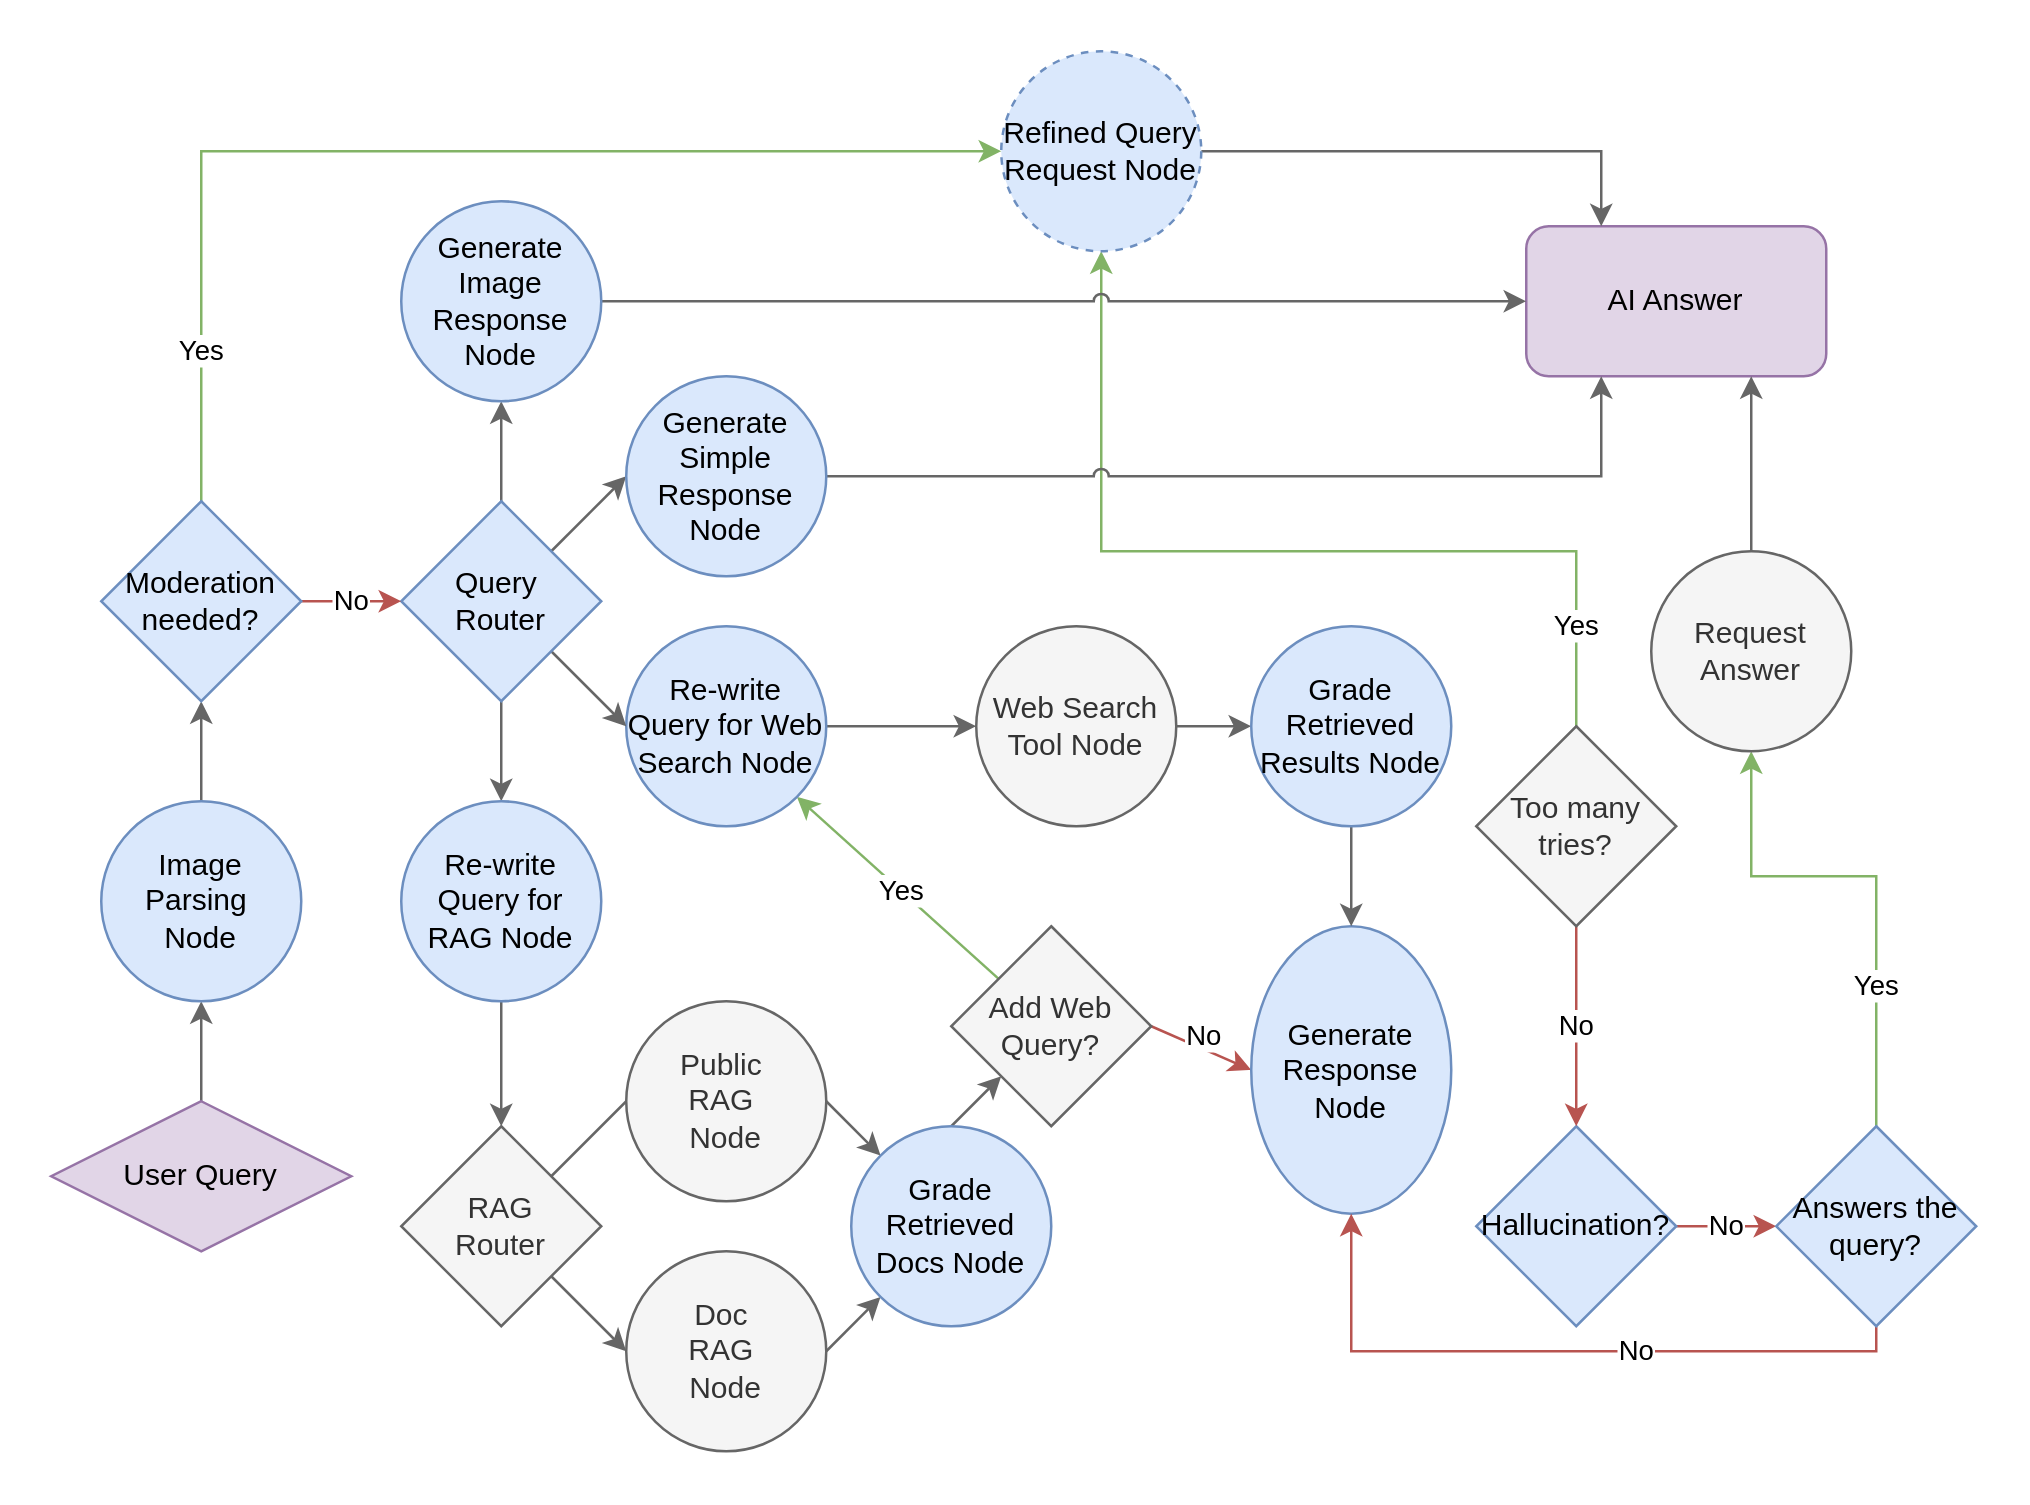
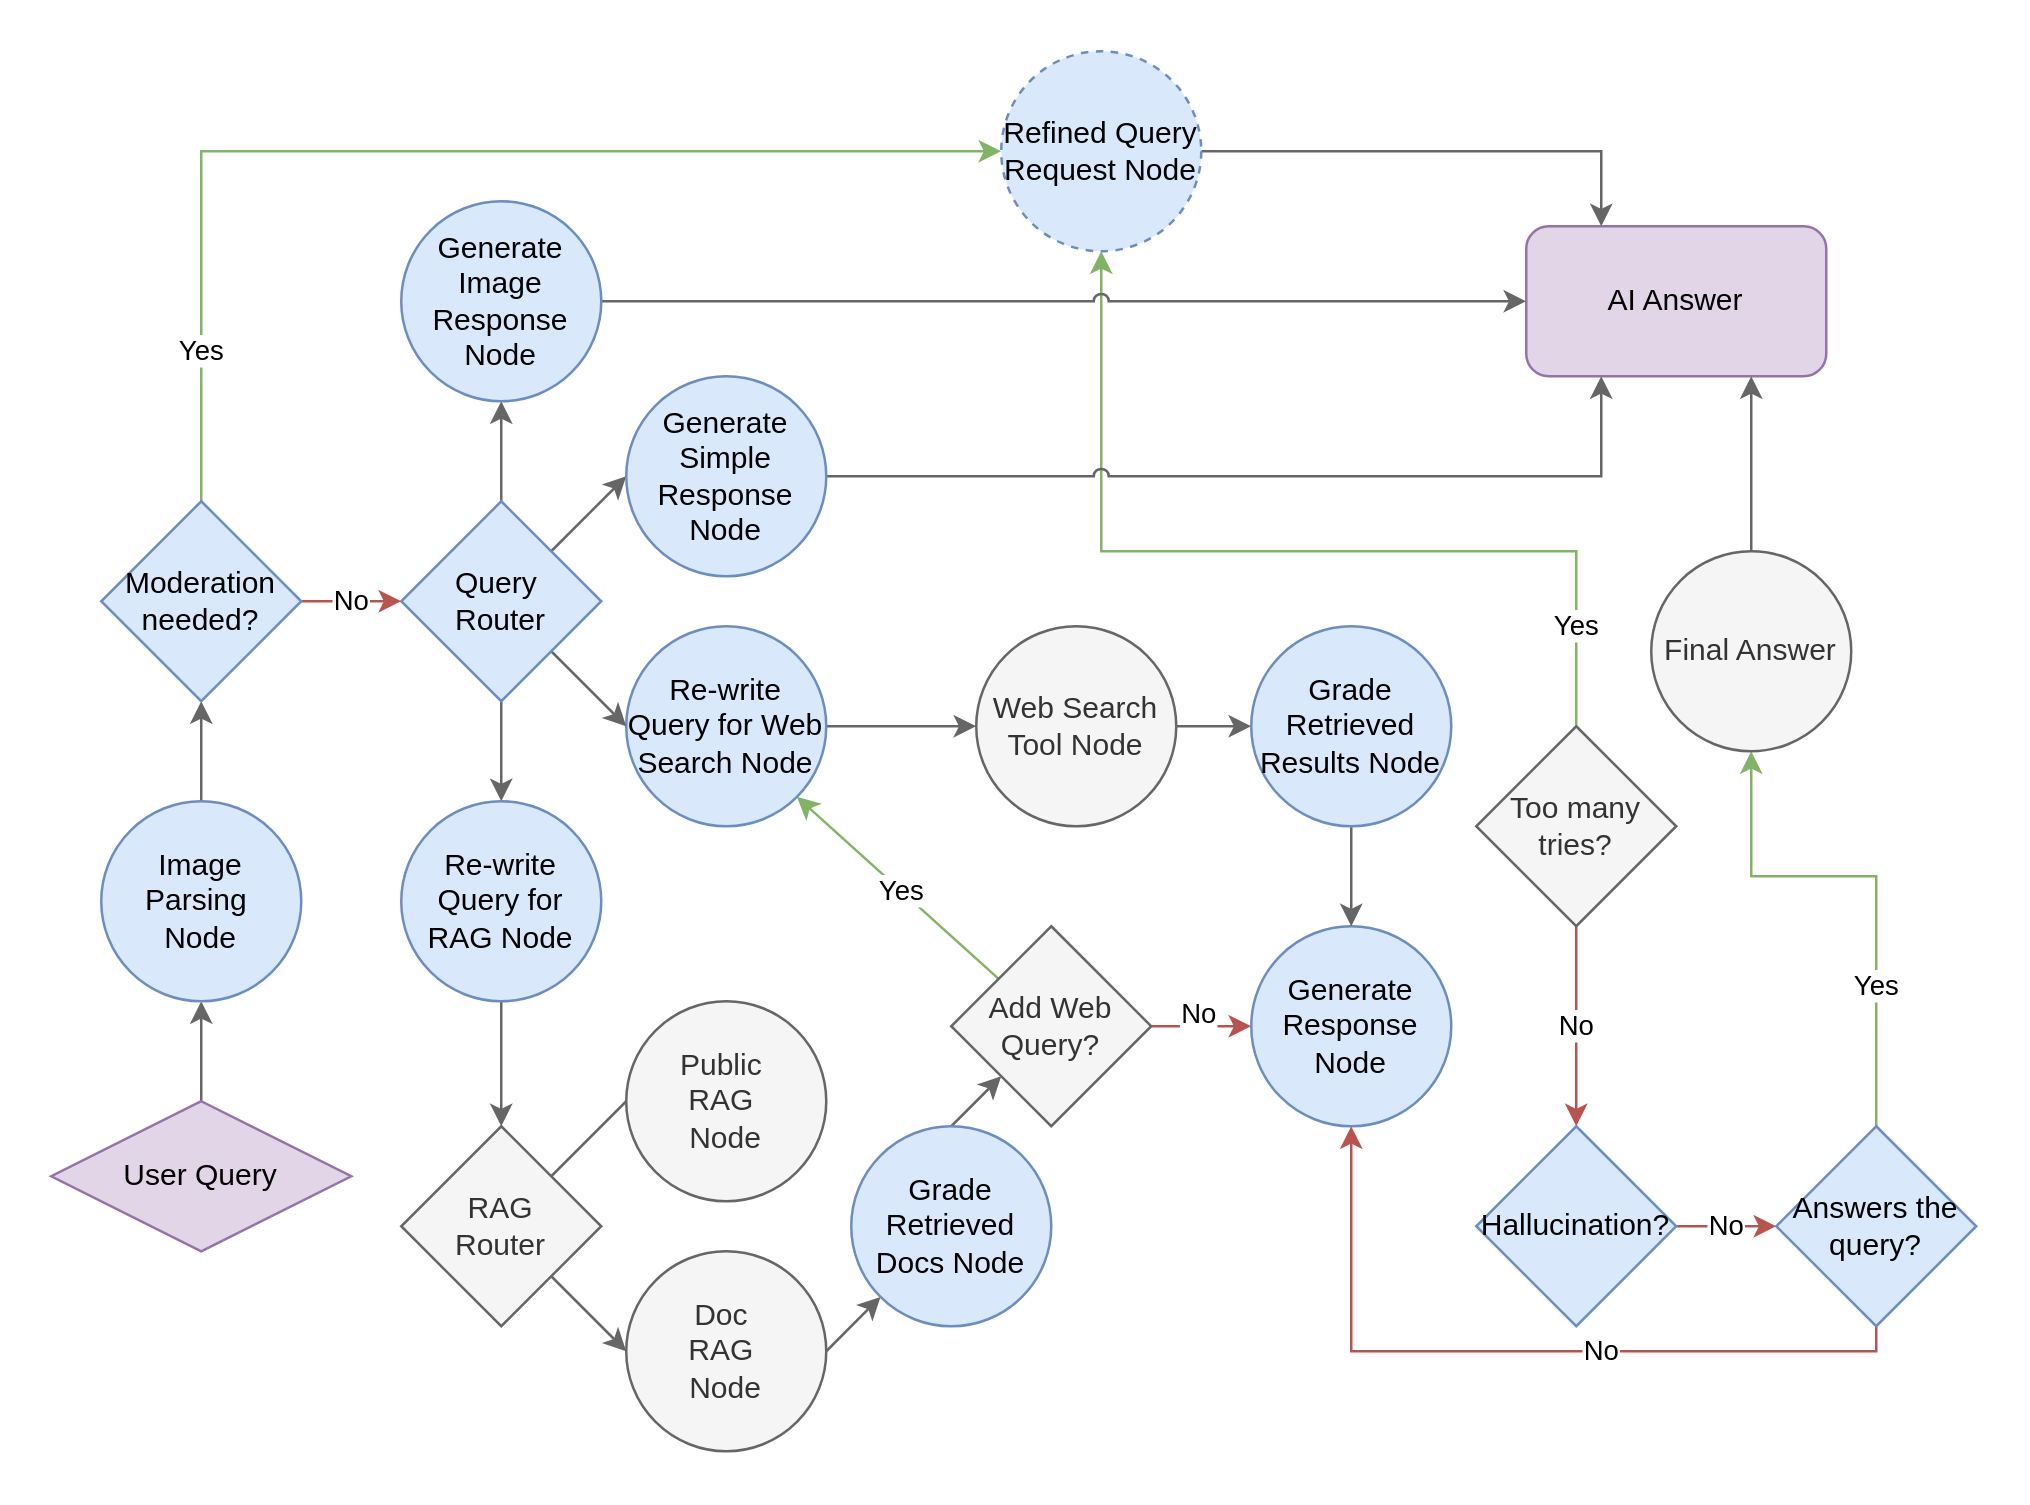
(1751, 651) -> (1751, 651)
(1351, 1070) -> (1351, 1026)
(848, 1123) -> none
